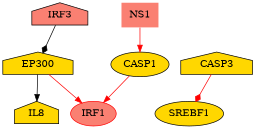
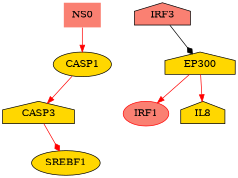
(140, 15) -> (82, 15)
(37, 84) -> (201, 84)
(119, 87) -> (62, 87)
